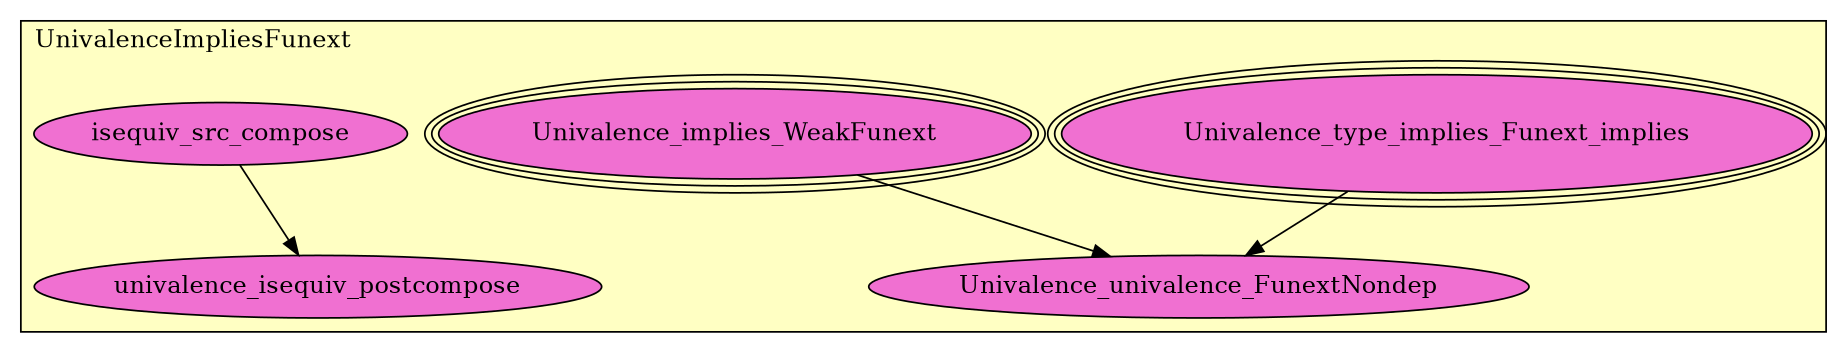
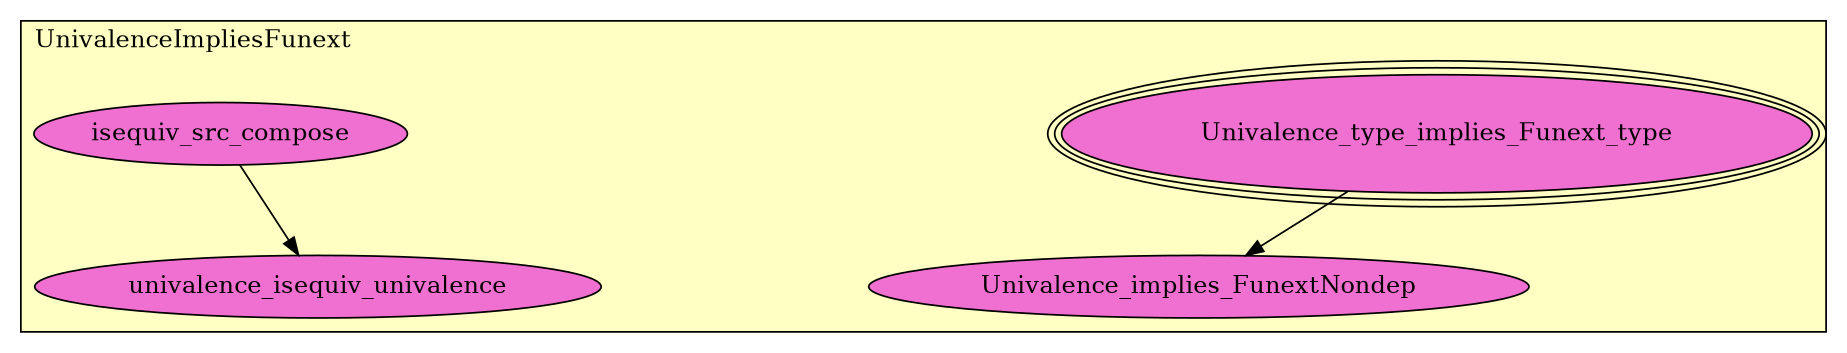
(735, 134) -> none
(1437, 134) -> (1437, 134)
(318, 287) -> (318, 287)
(1199, 287) -> (1199, 287)
